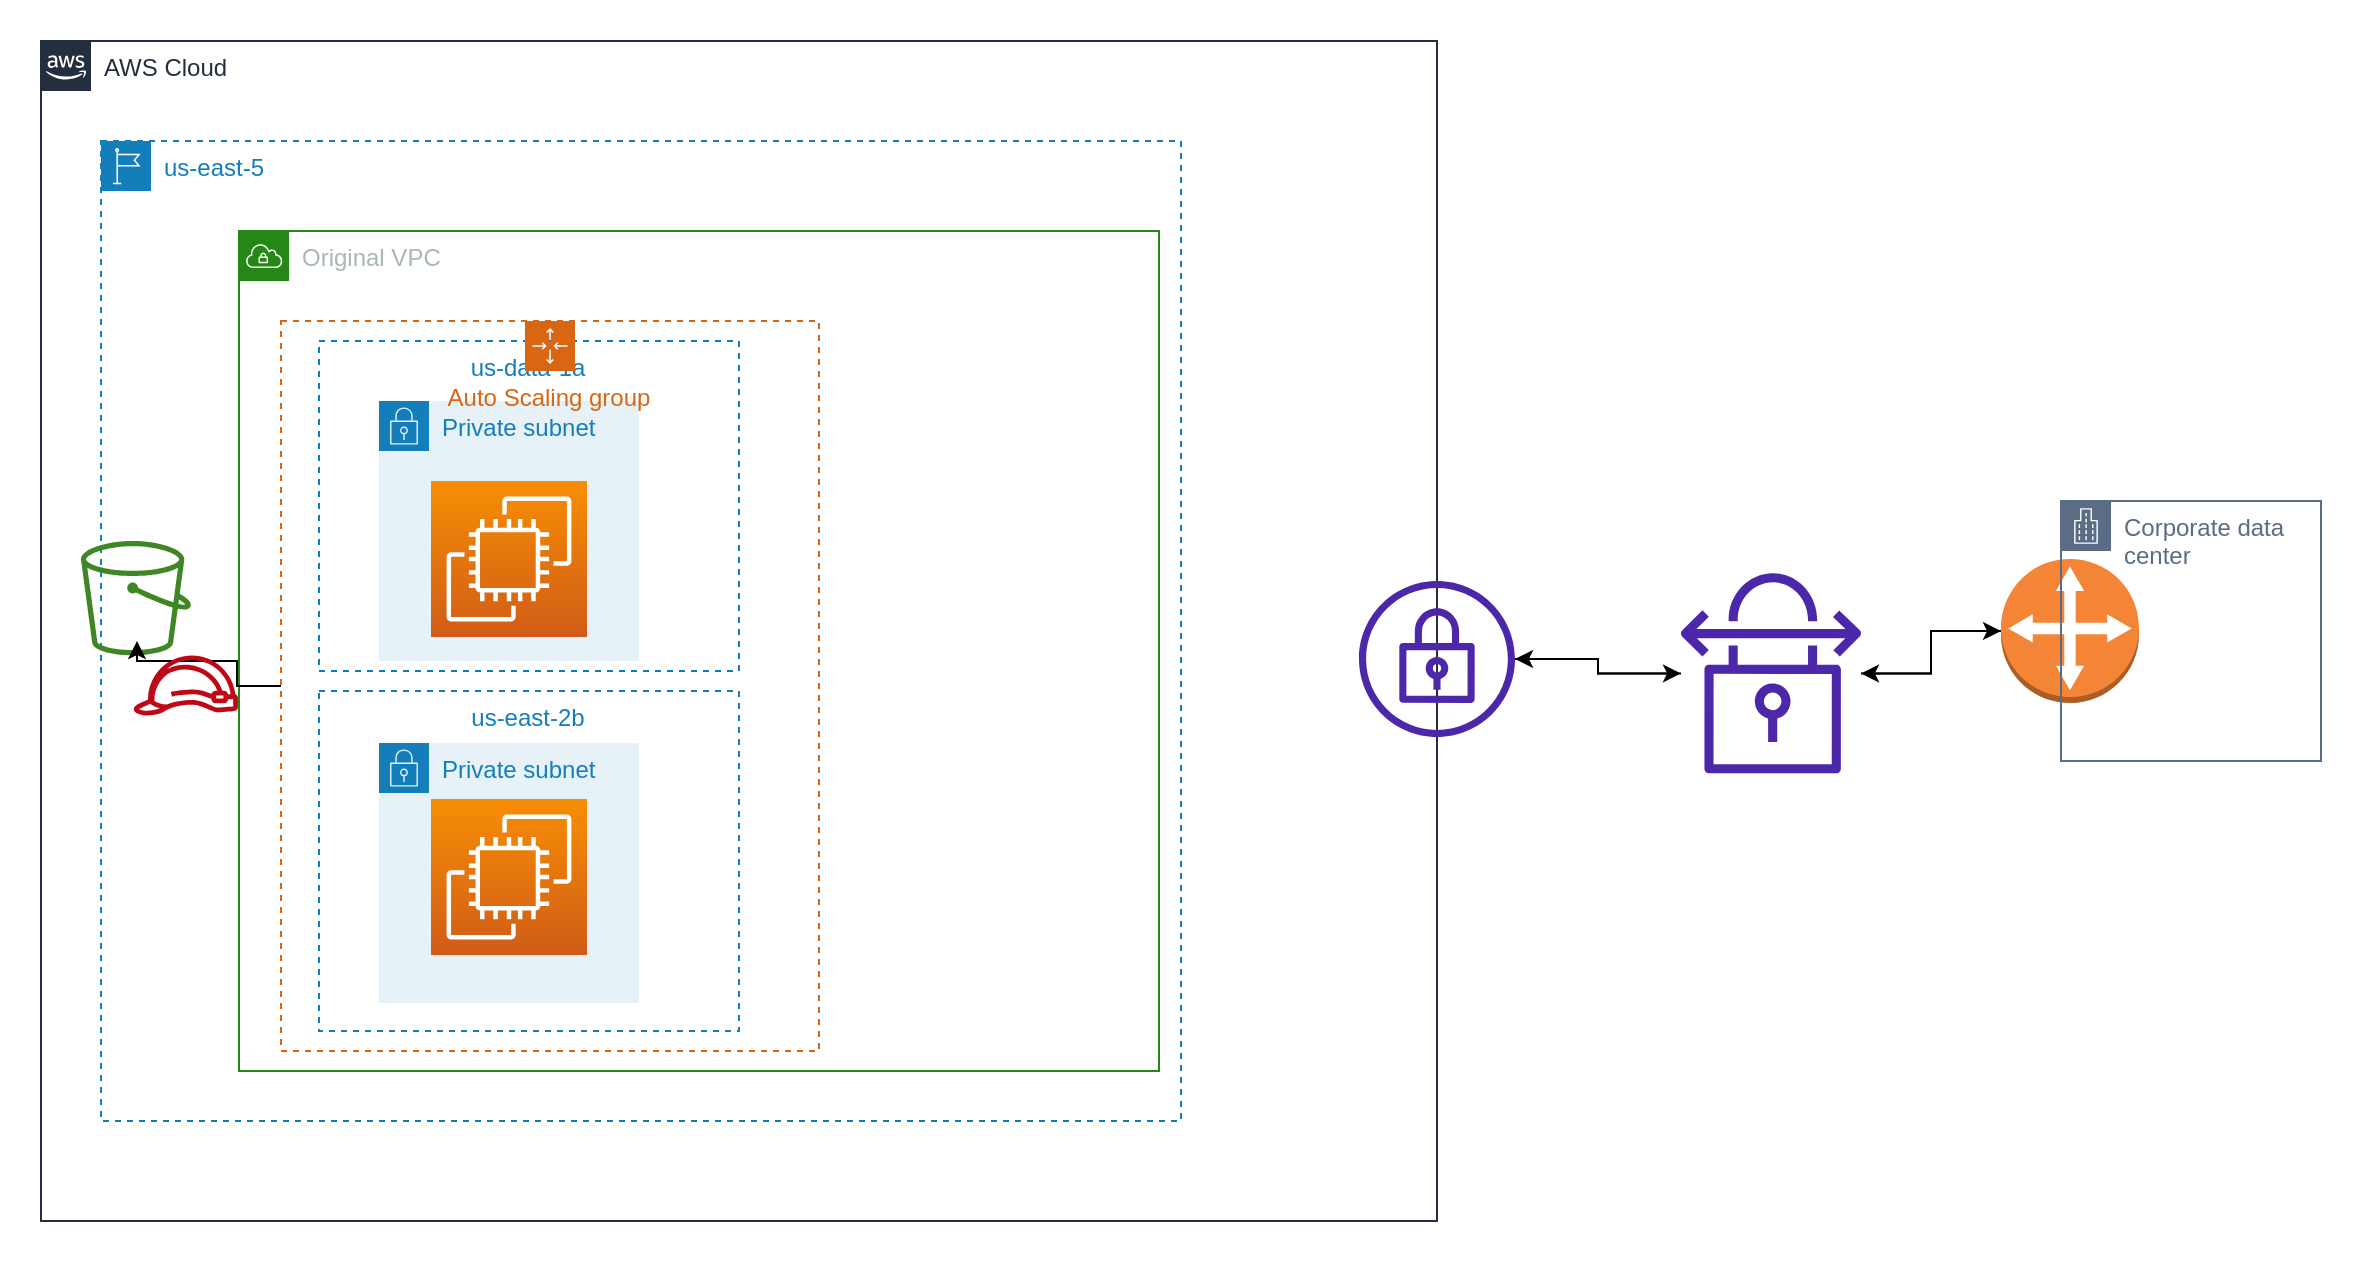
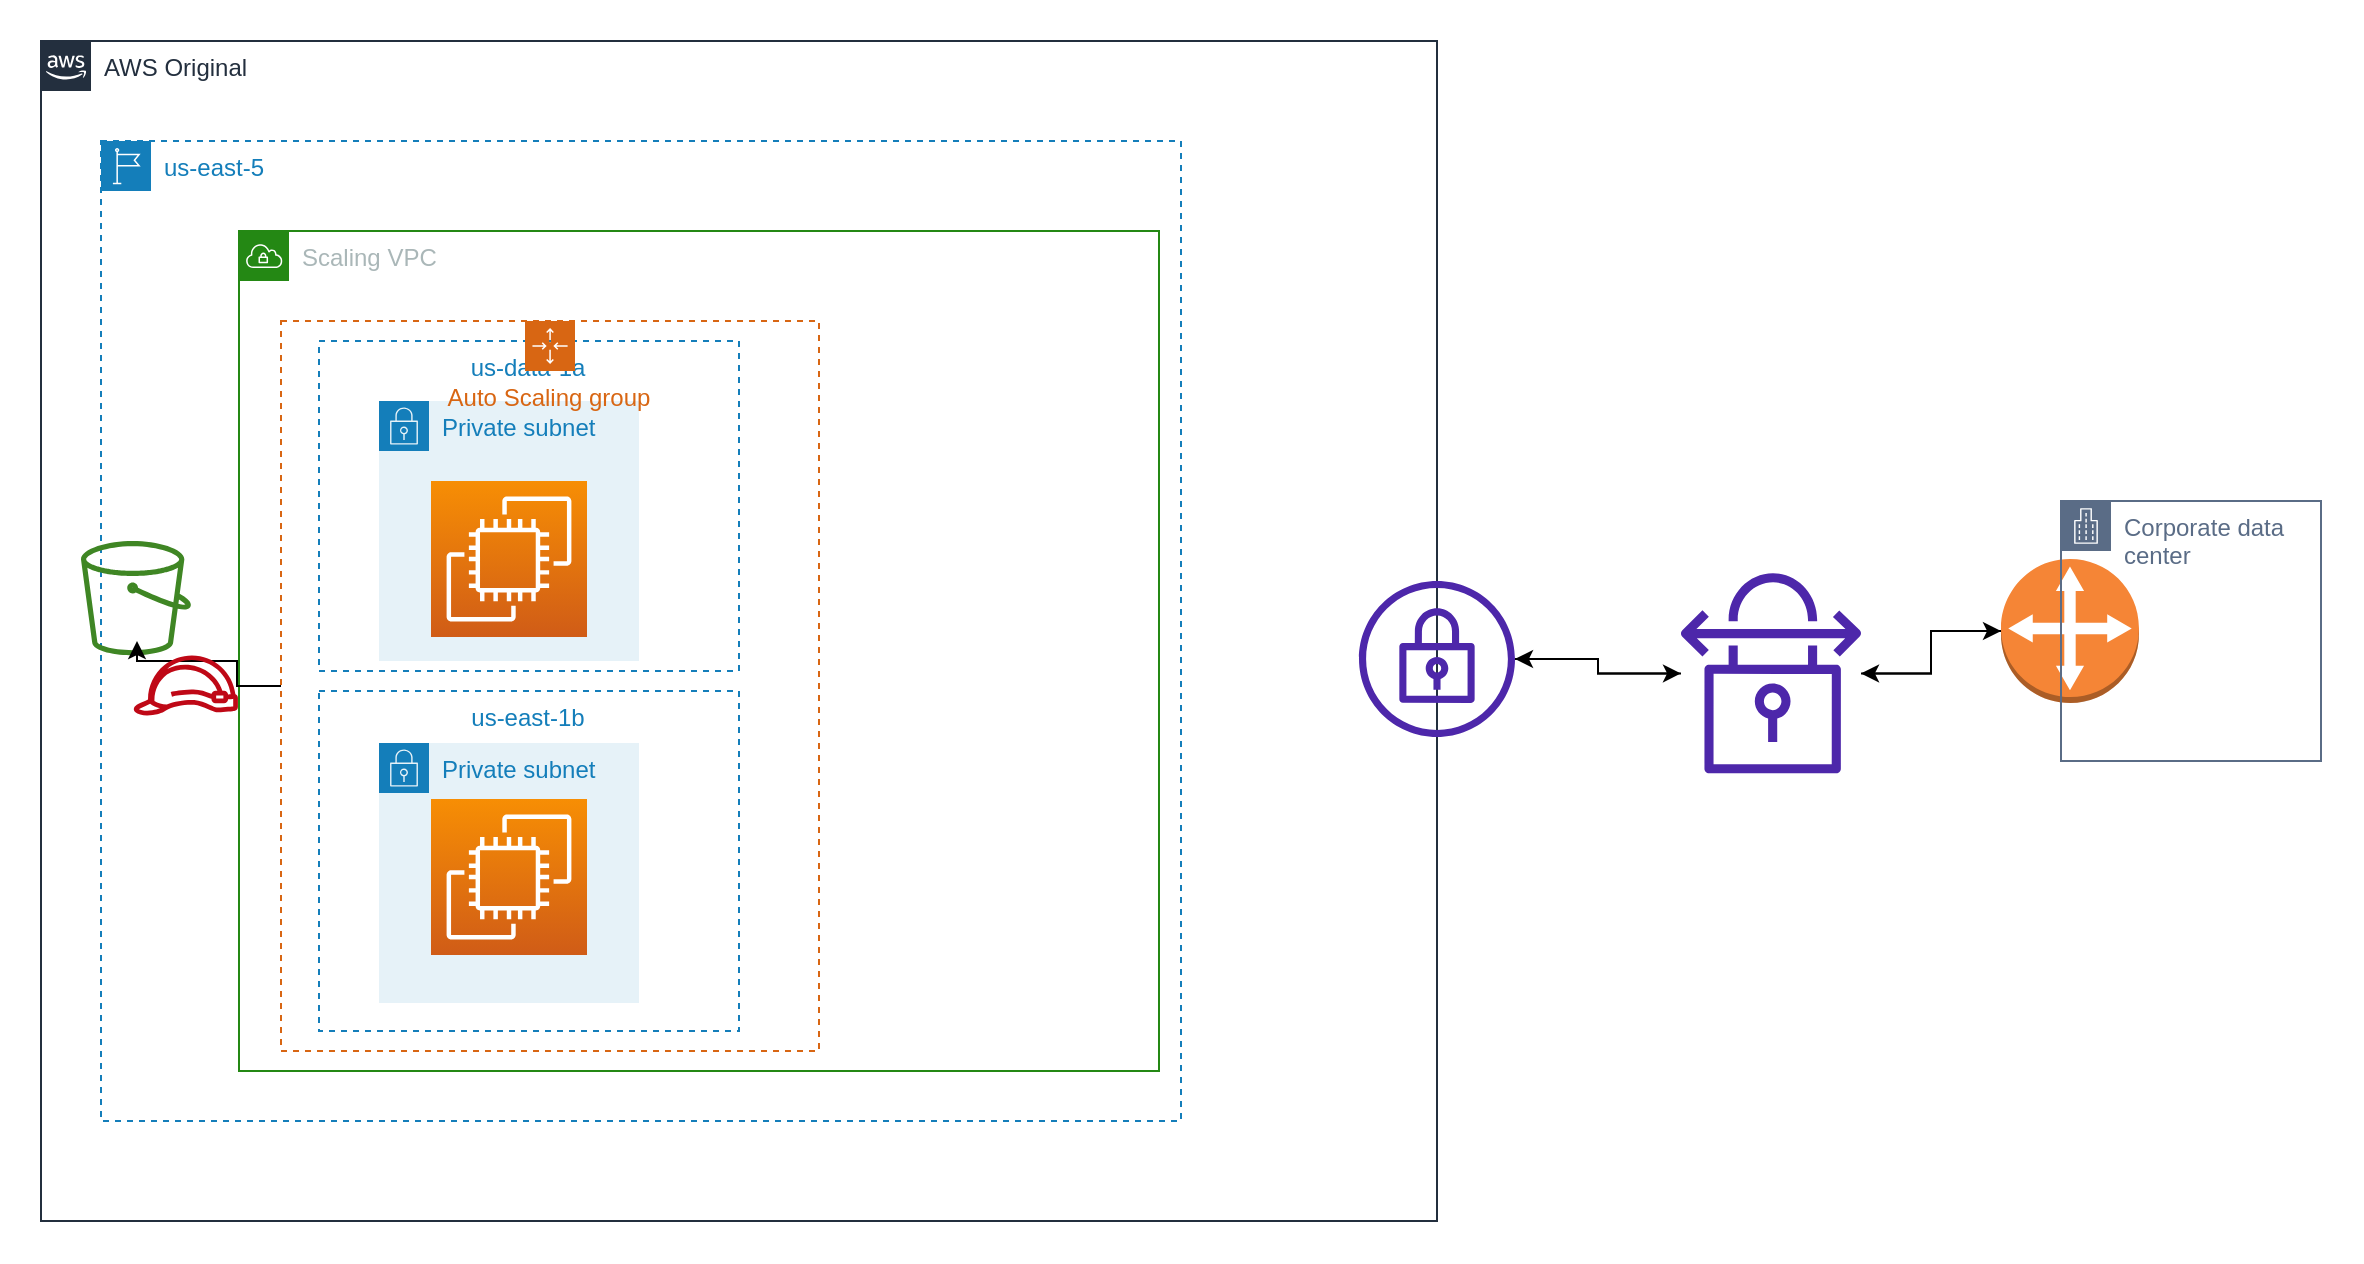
(159, 69) -> (173, 69)
(371, 259) -> (368, 259)
(529, 719) -> (529, 719)
